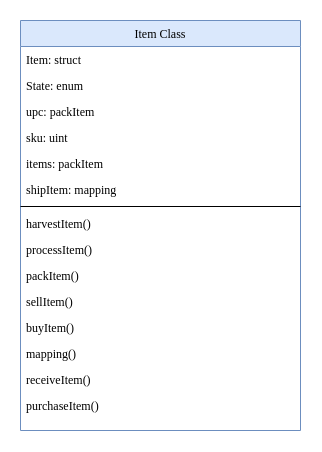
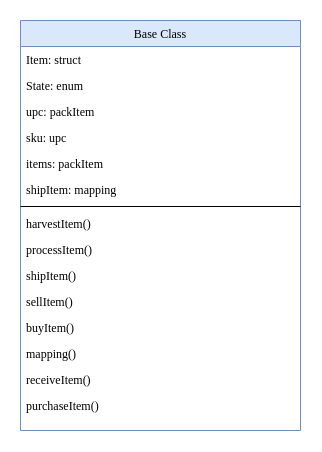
(160, 34) -> (160, 34)
(52, 138) -> (50, 138)
(60, 276) -> (58, 276)
